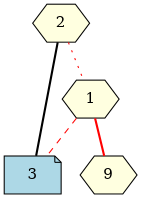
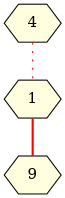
(61, 23) -> (33, 23)
(33, 175) -> none
